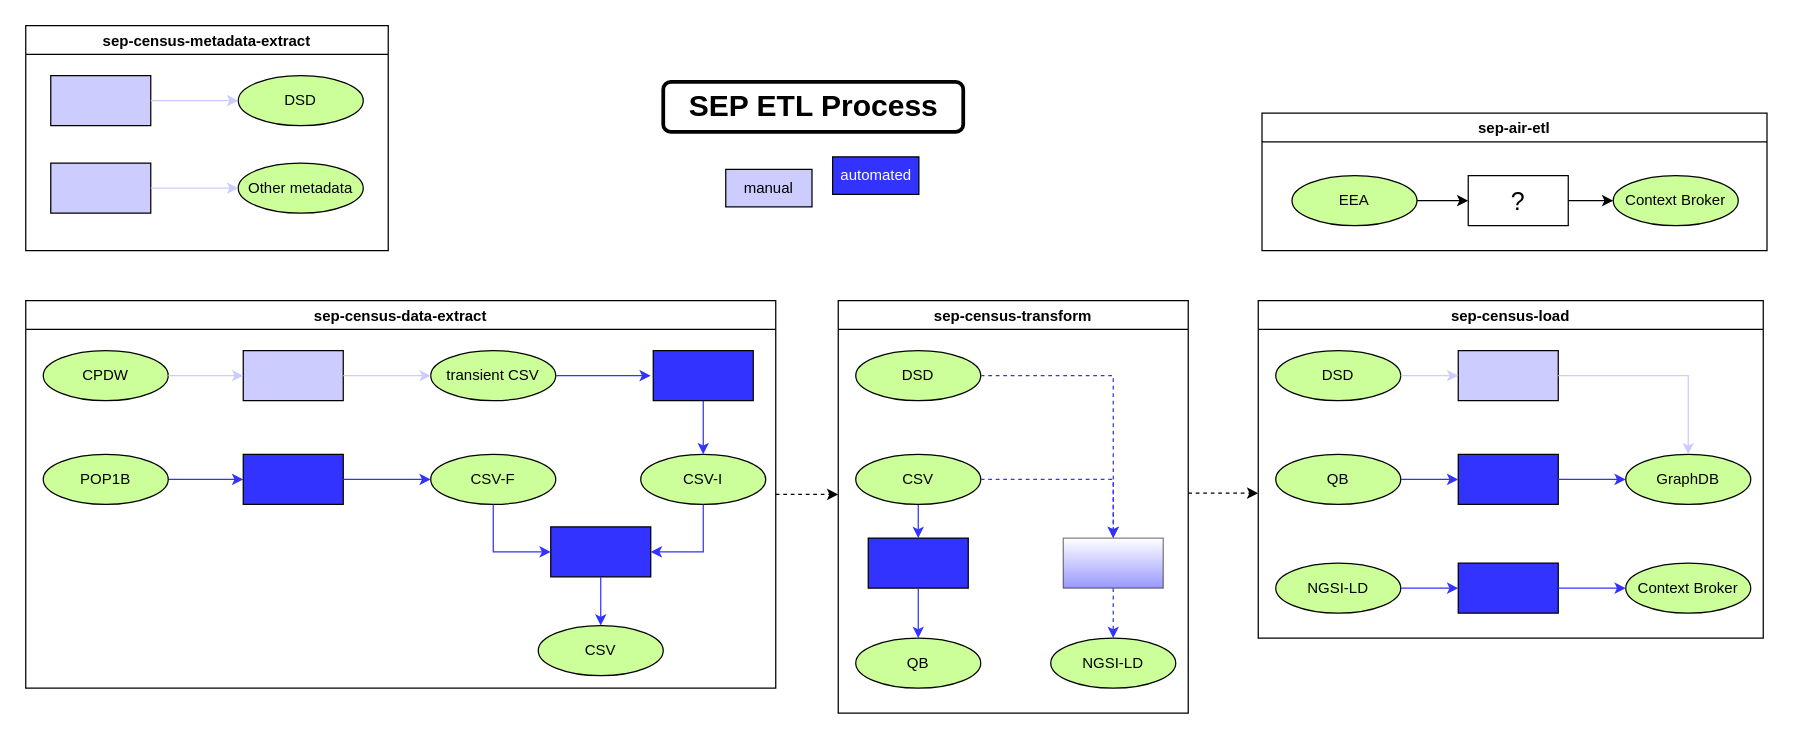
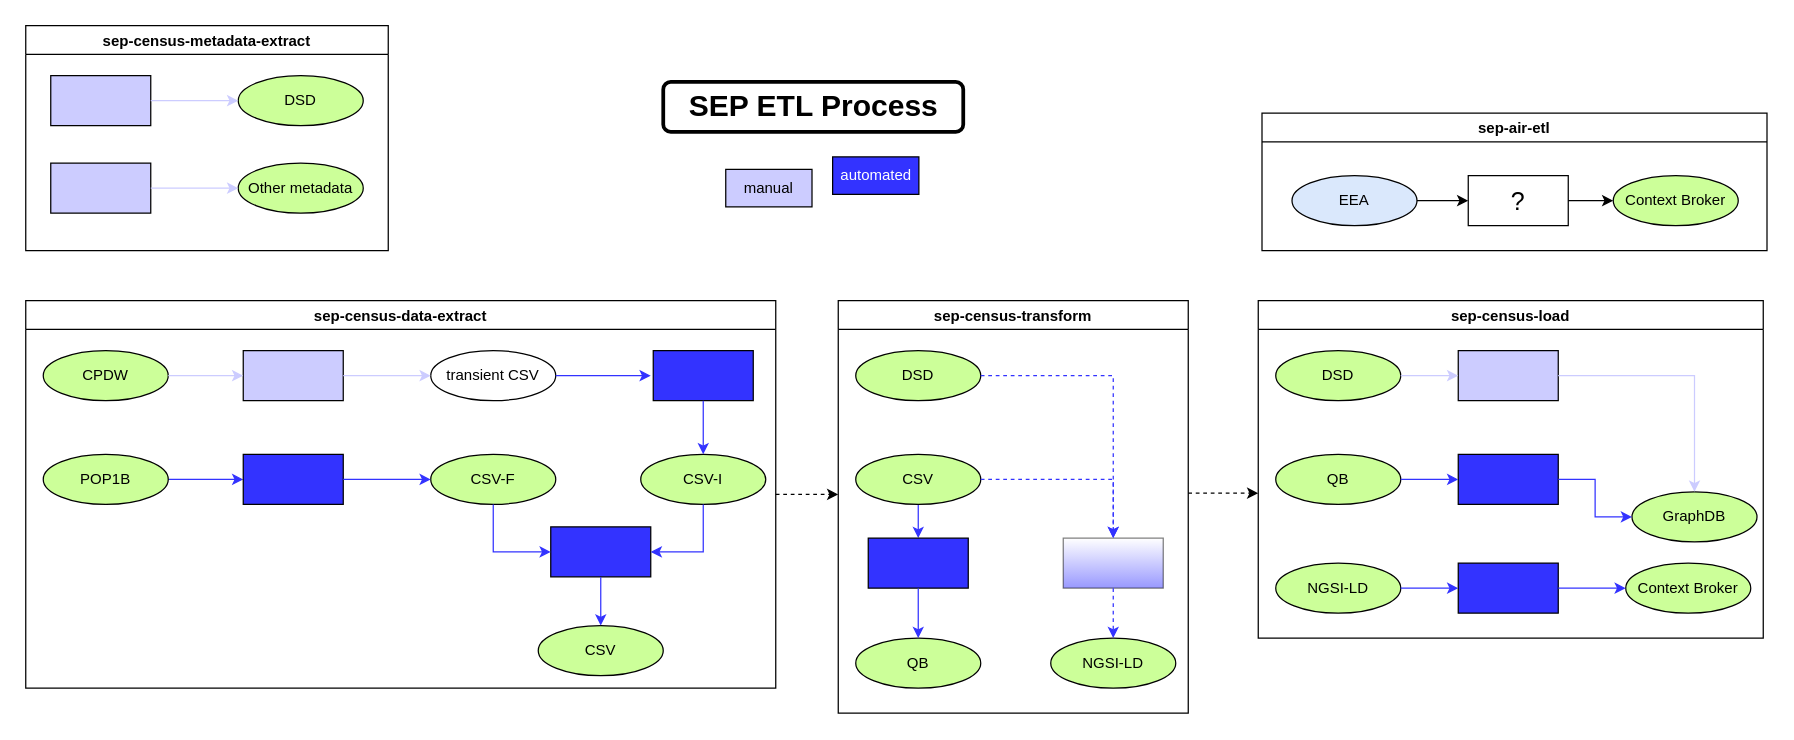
(1354, 201) -> (1354, 201)
(493, 376) -> (493, 376)
(1688, 479) -> (1694, 517)
